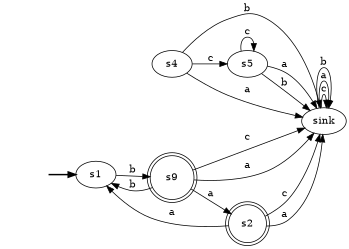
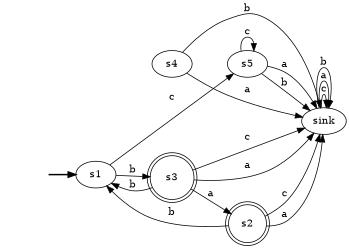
(206, 64) -> (169, 122)
(172, 178) -> (172, 178)
(172, 212) -> (172, 212)
